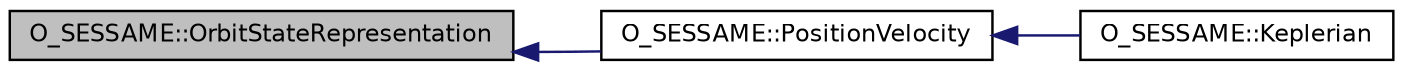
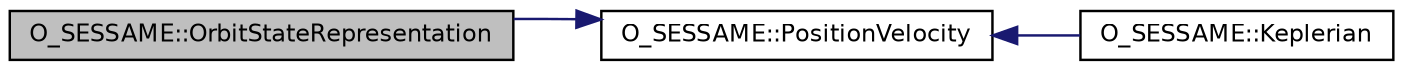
(570, 52) -> (545, 19)
